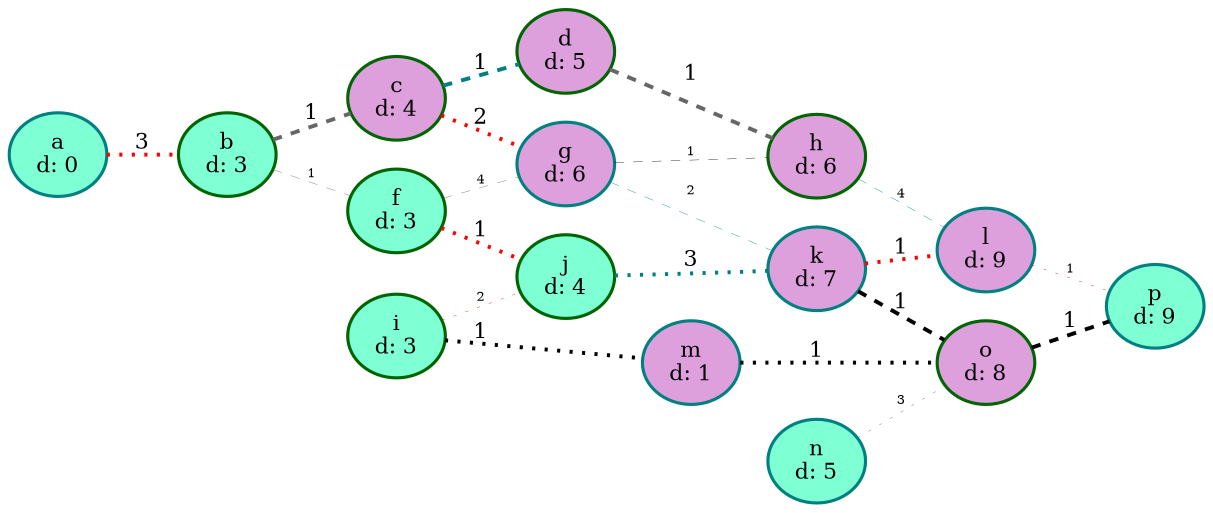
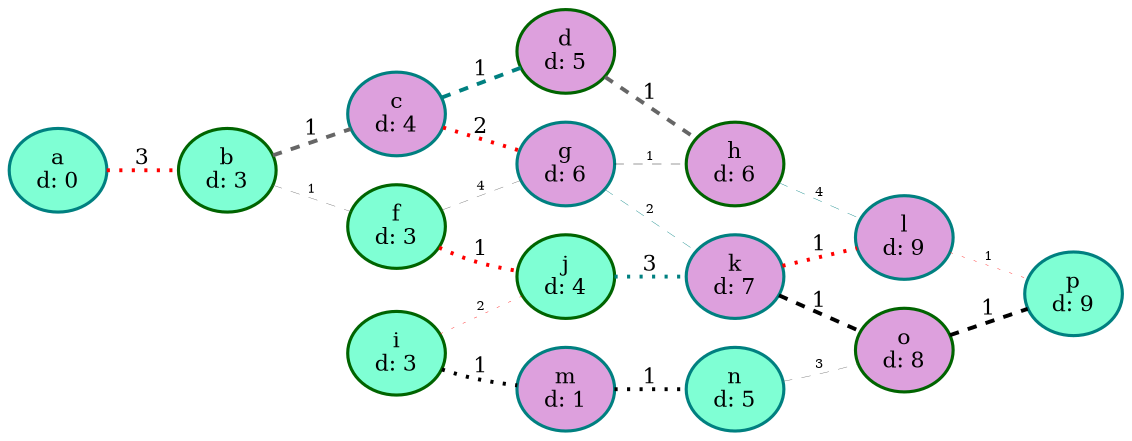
(397, 98) -> (397, 114)
(839, 363) -> (650, 389)
(901, 412) -> (821, 374)
